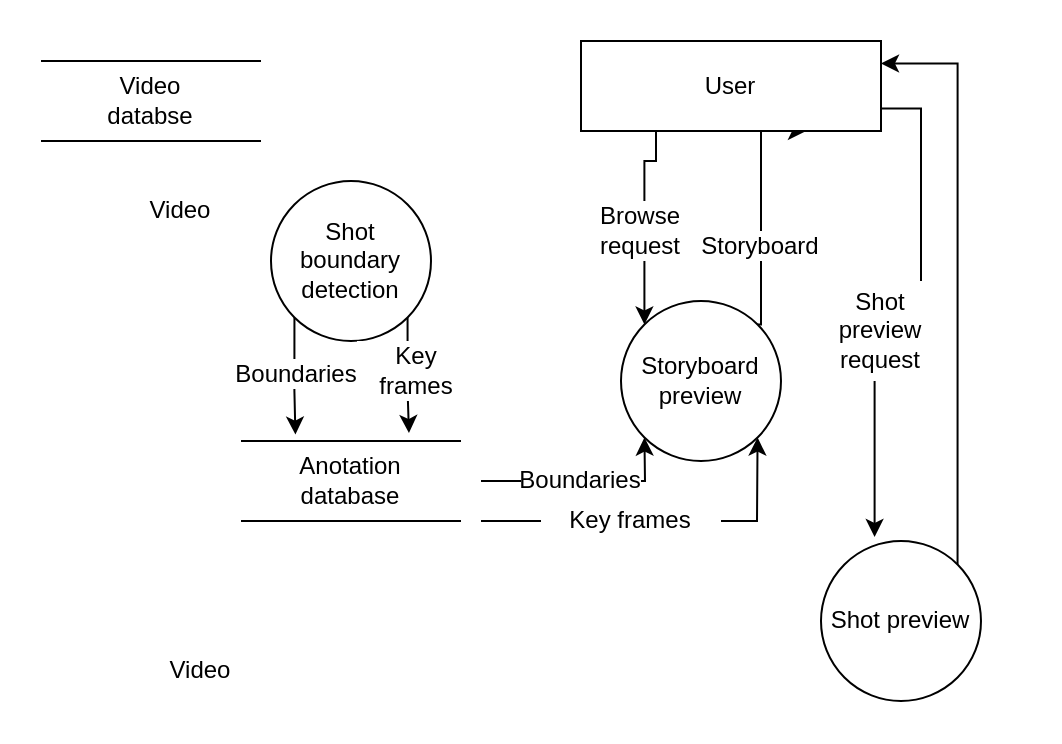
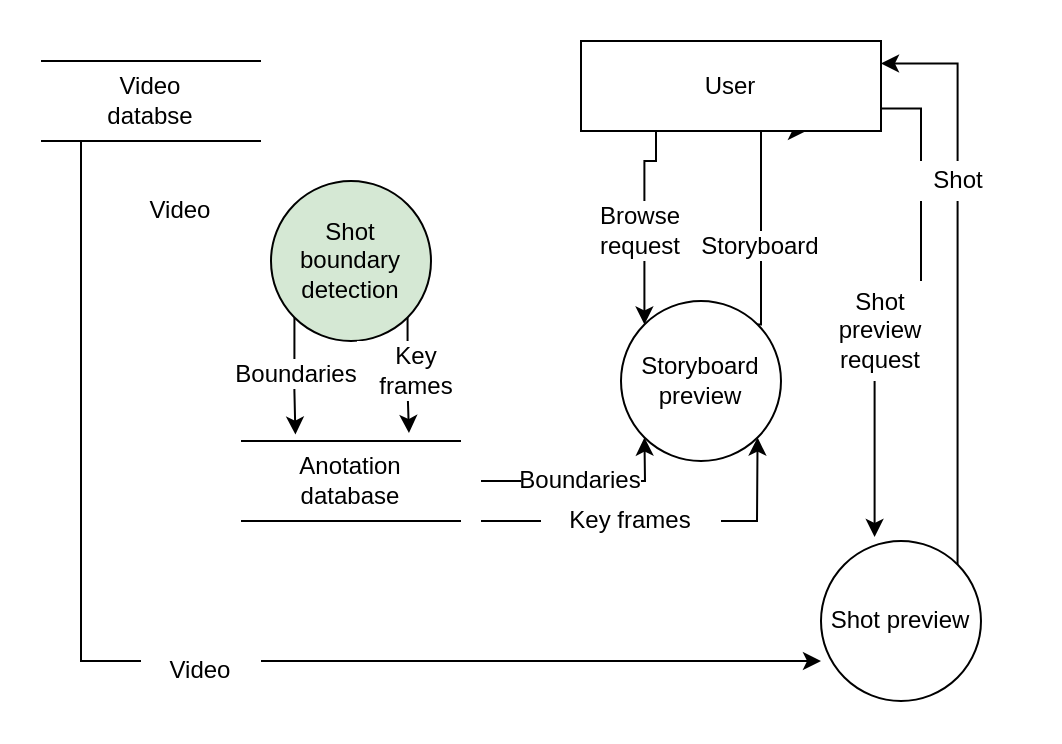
none -> (959, 181)
(351, 261) -> (351, 261)
none -> (81, 433)
